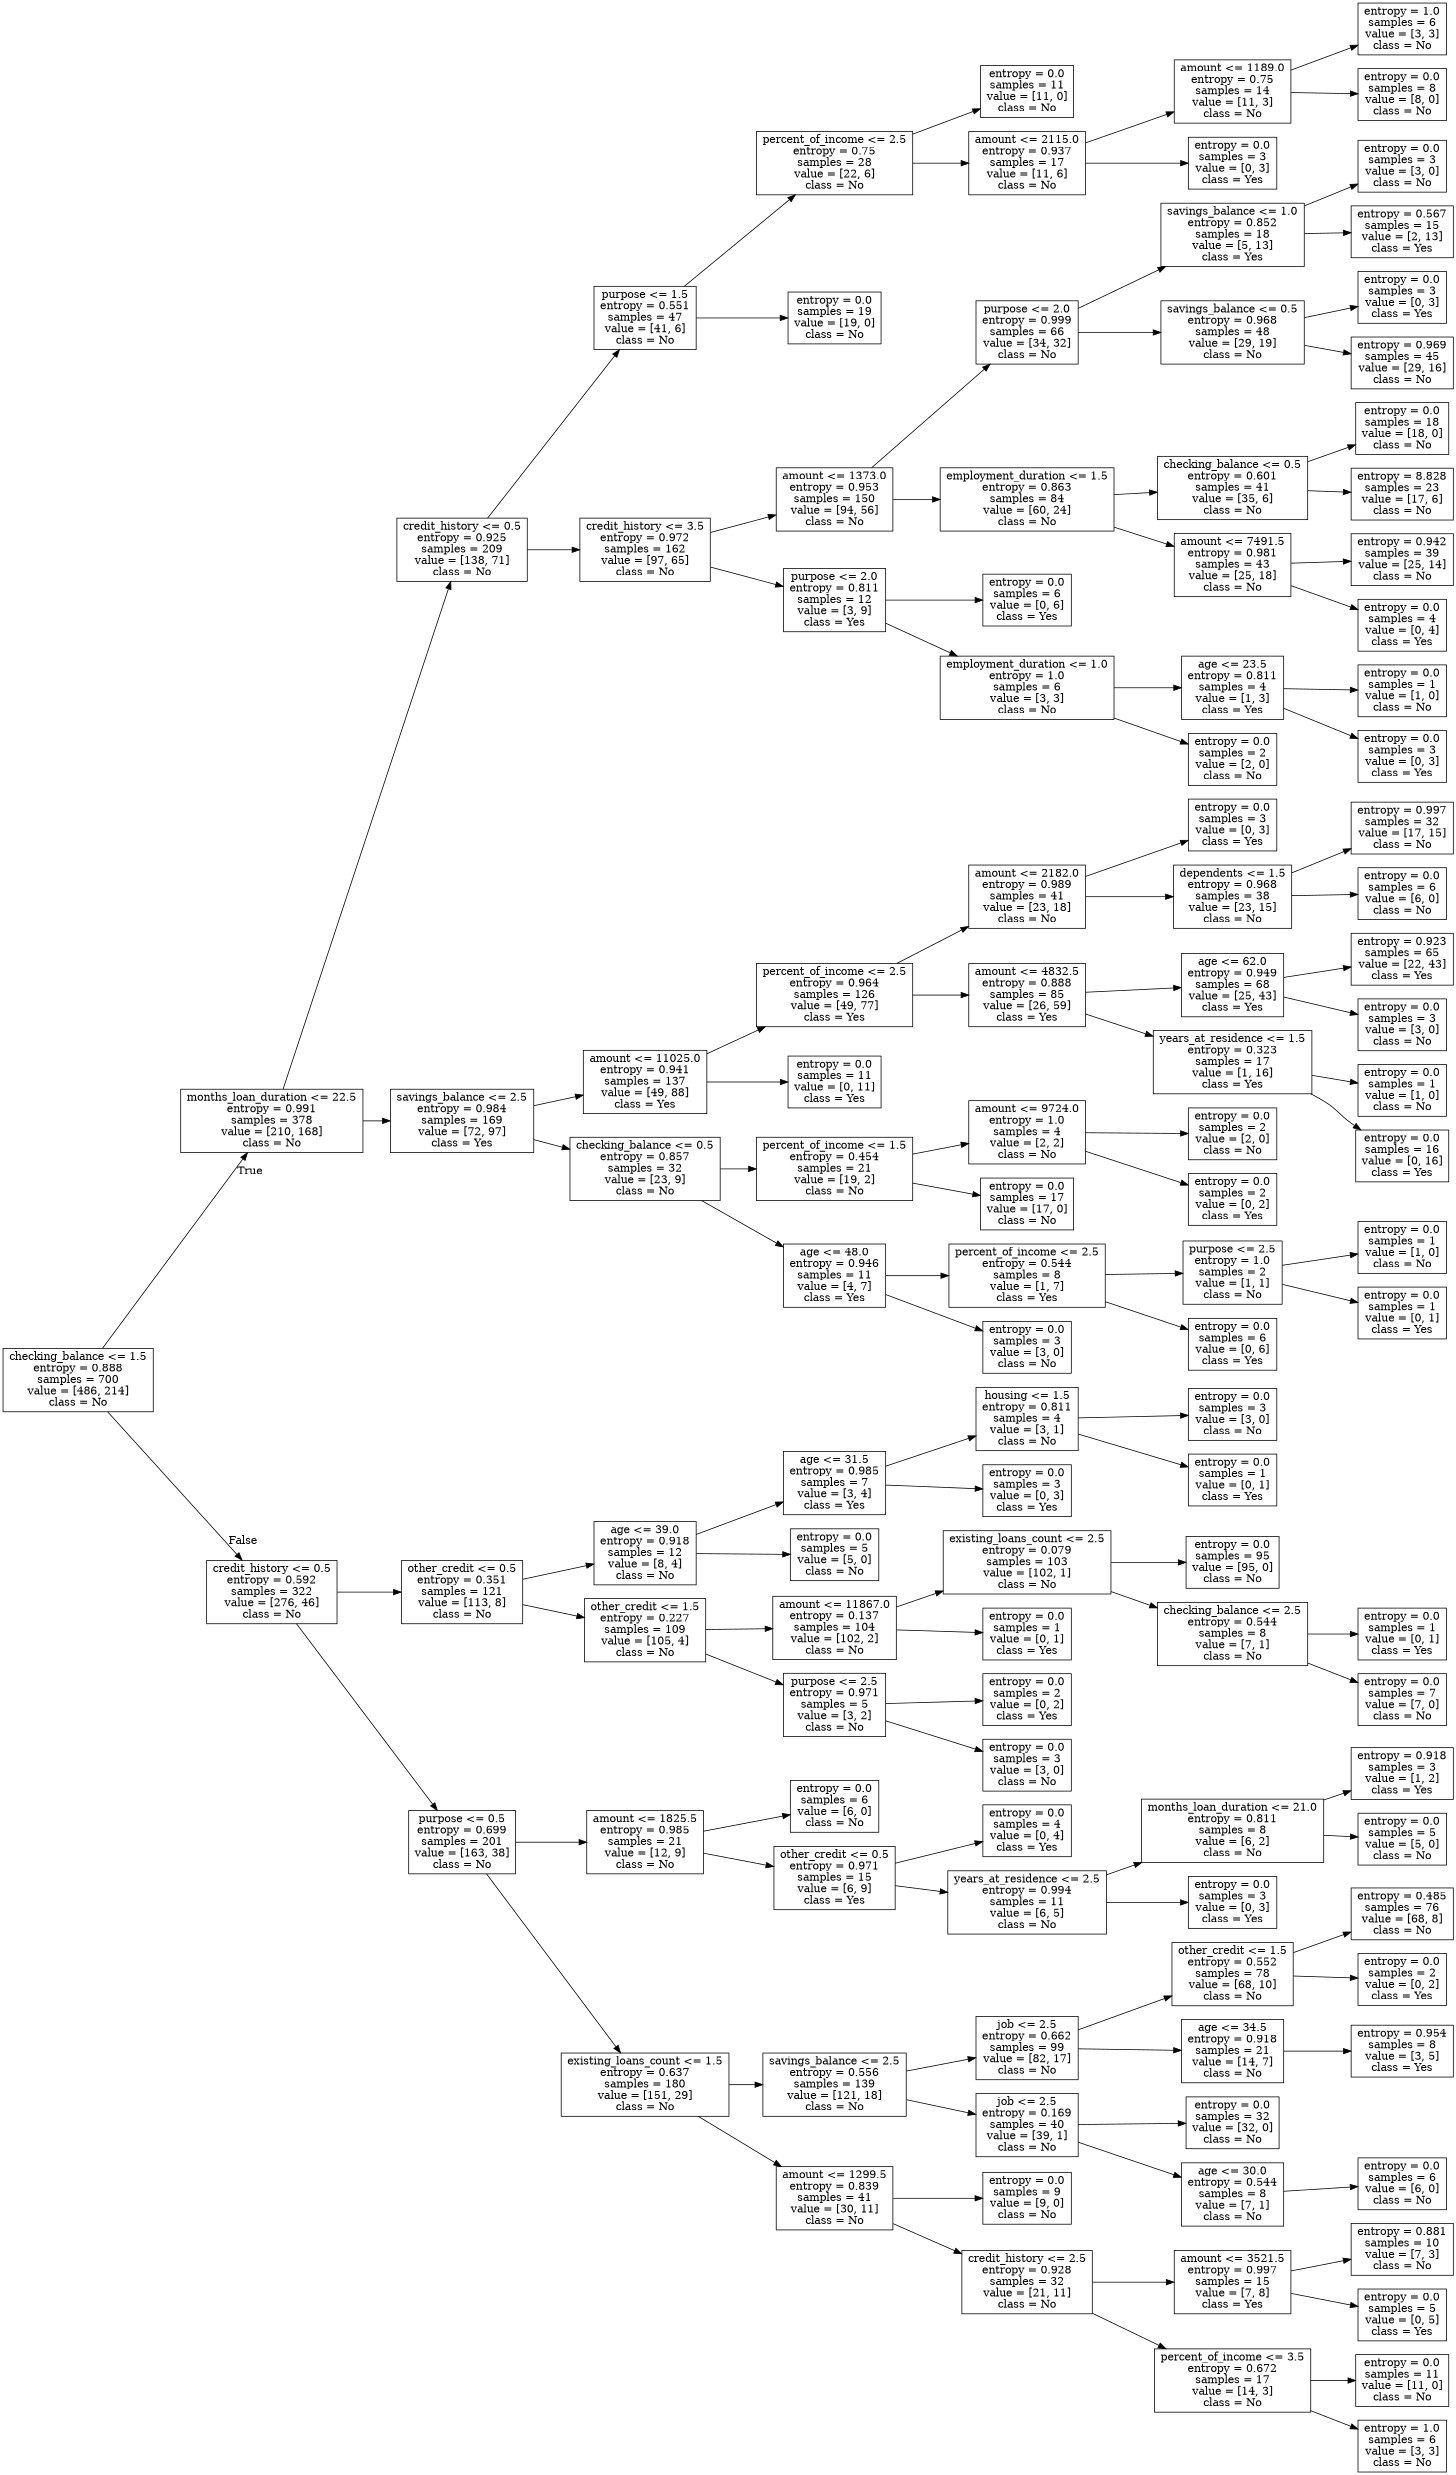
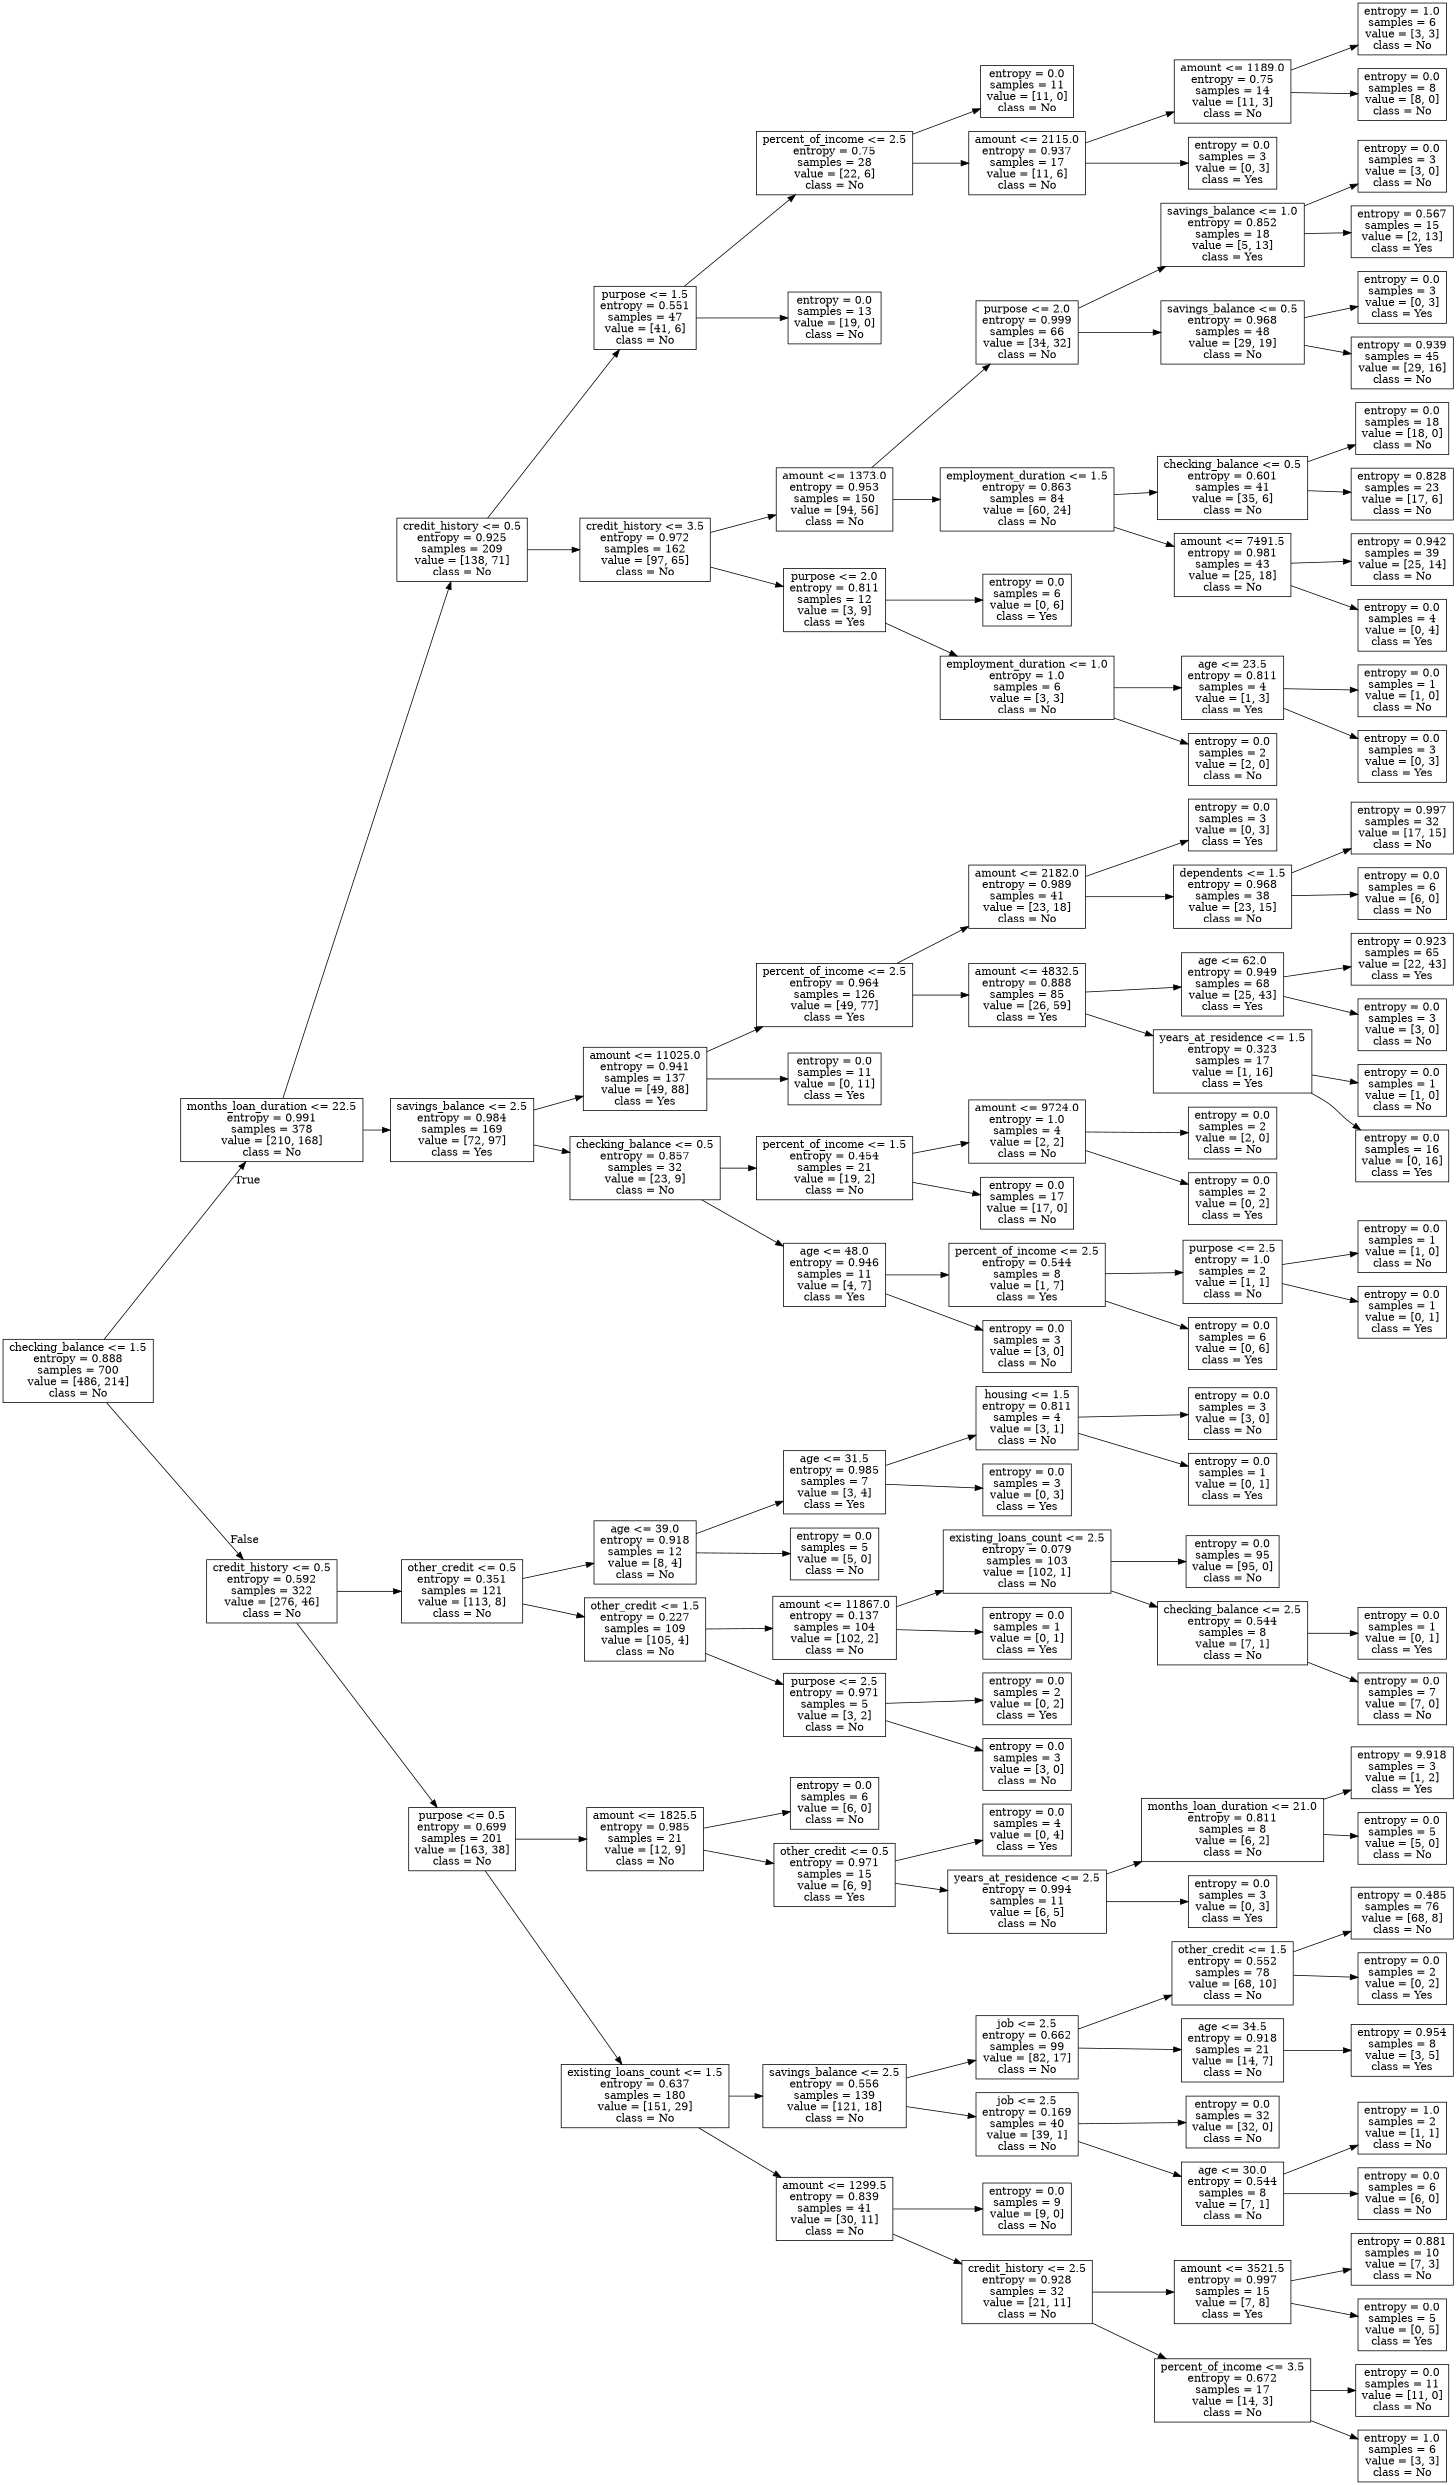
(835, 318) -> (835, 318)
(1402, 363) -> (1402, 363)
(1402, 494) -> (1402, 494)
(1402, 1774) -> (1402, 1773)
none -> (1402, 2128)
